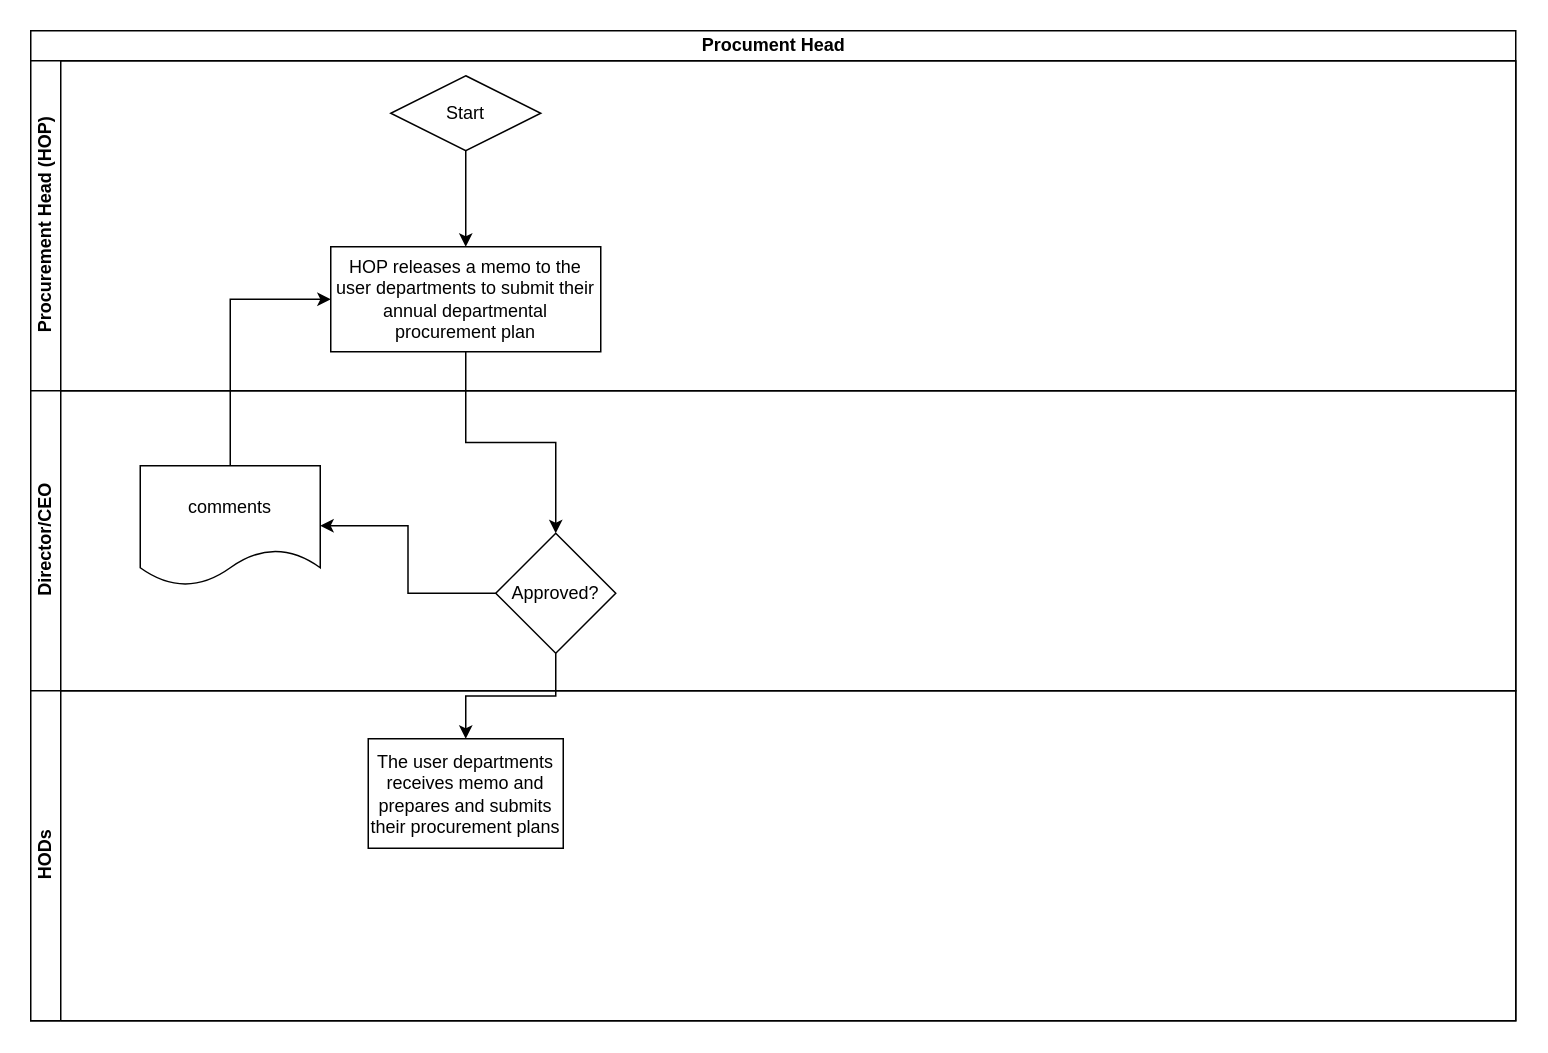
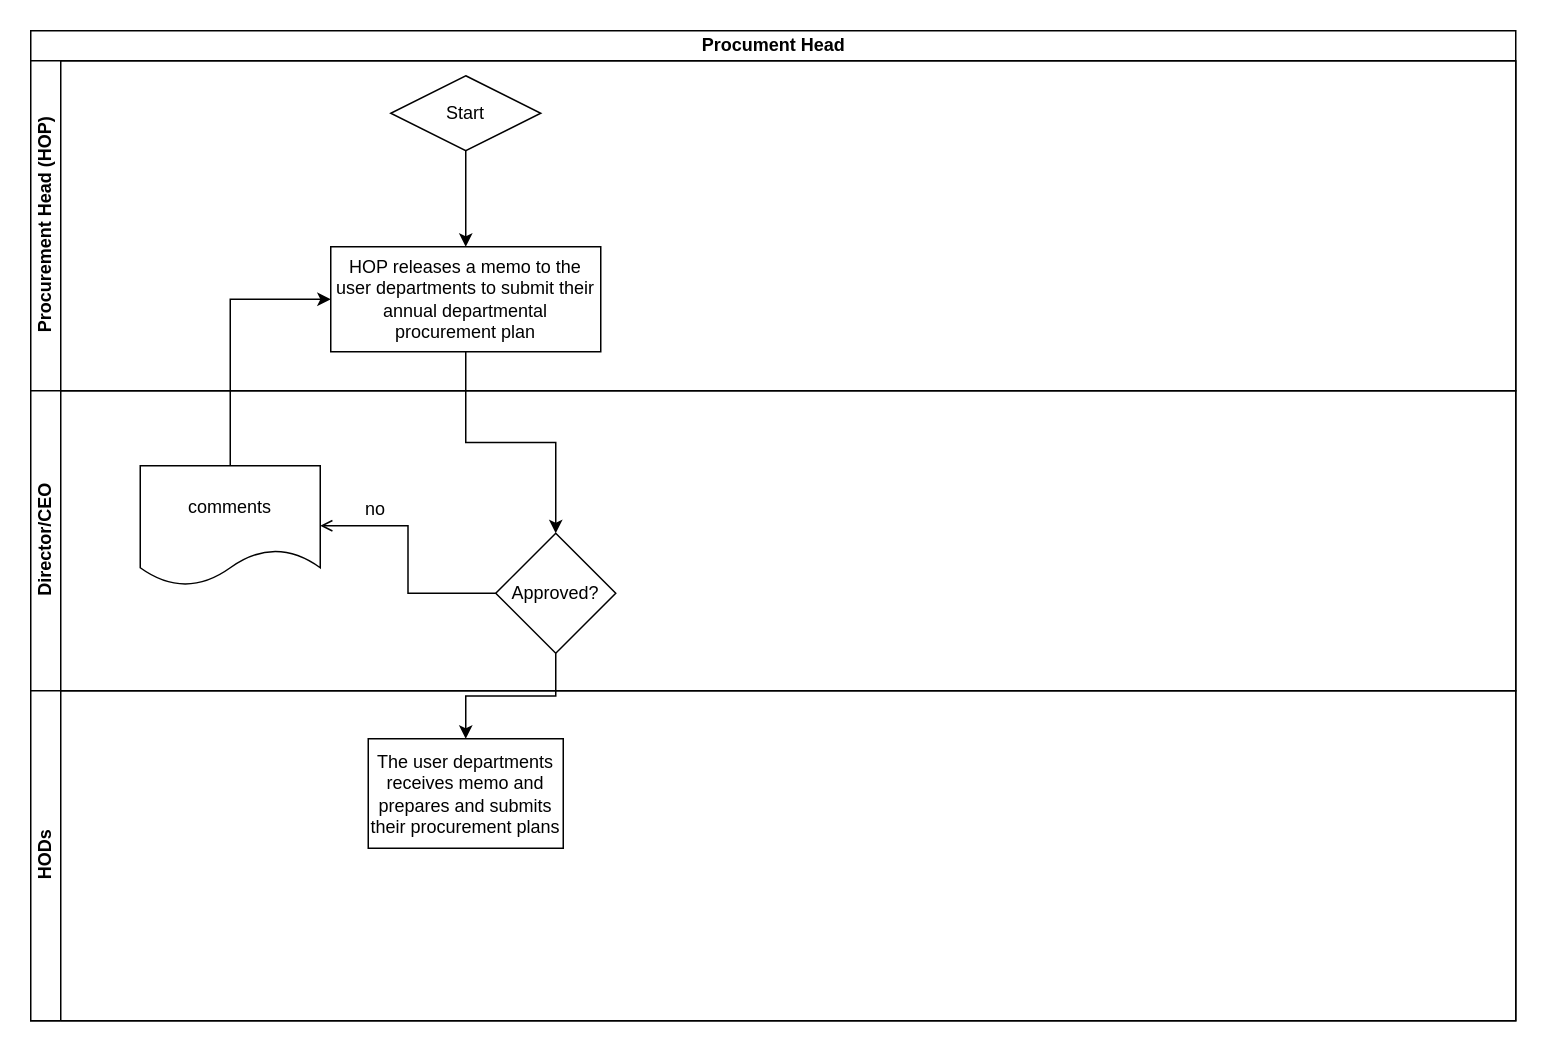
none -> (376, 509)
(332, 526) -> (329, 526)
